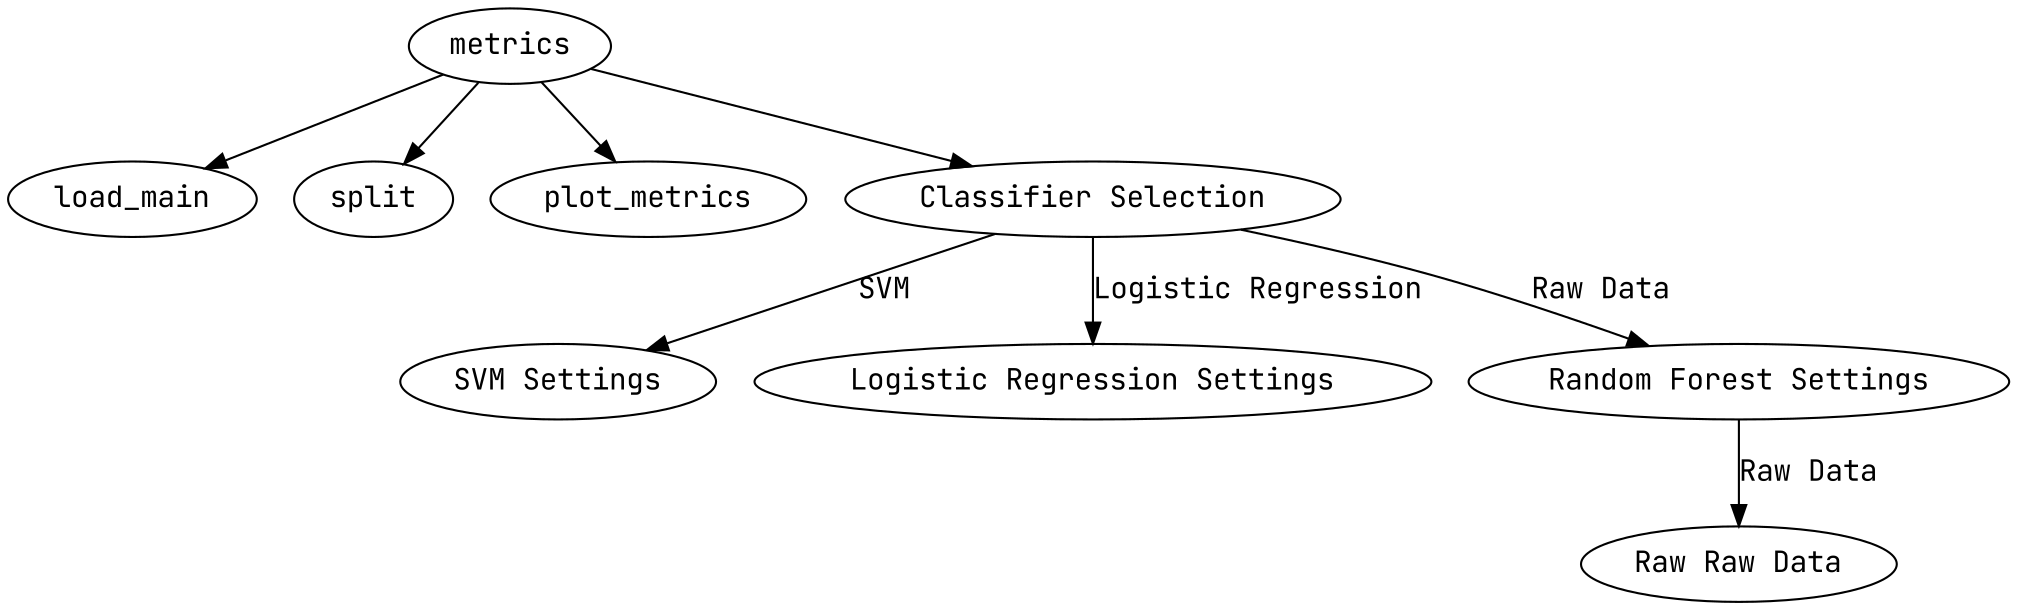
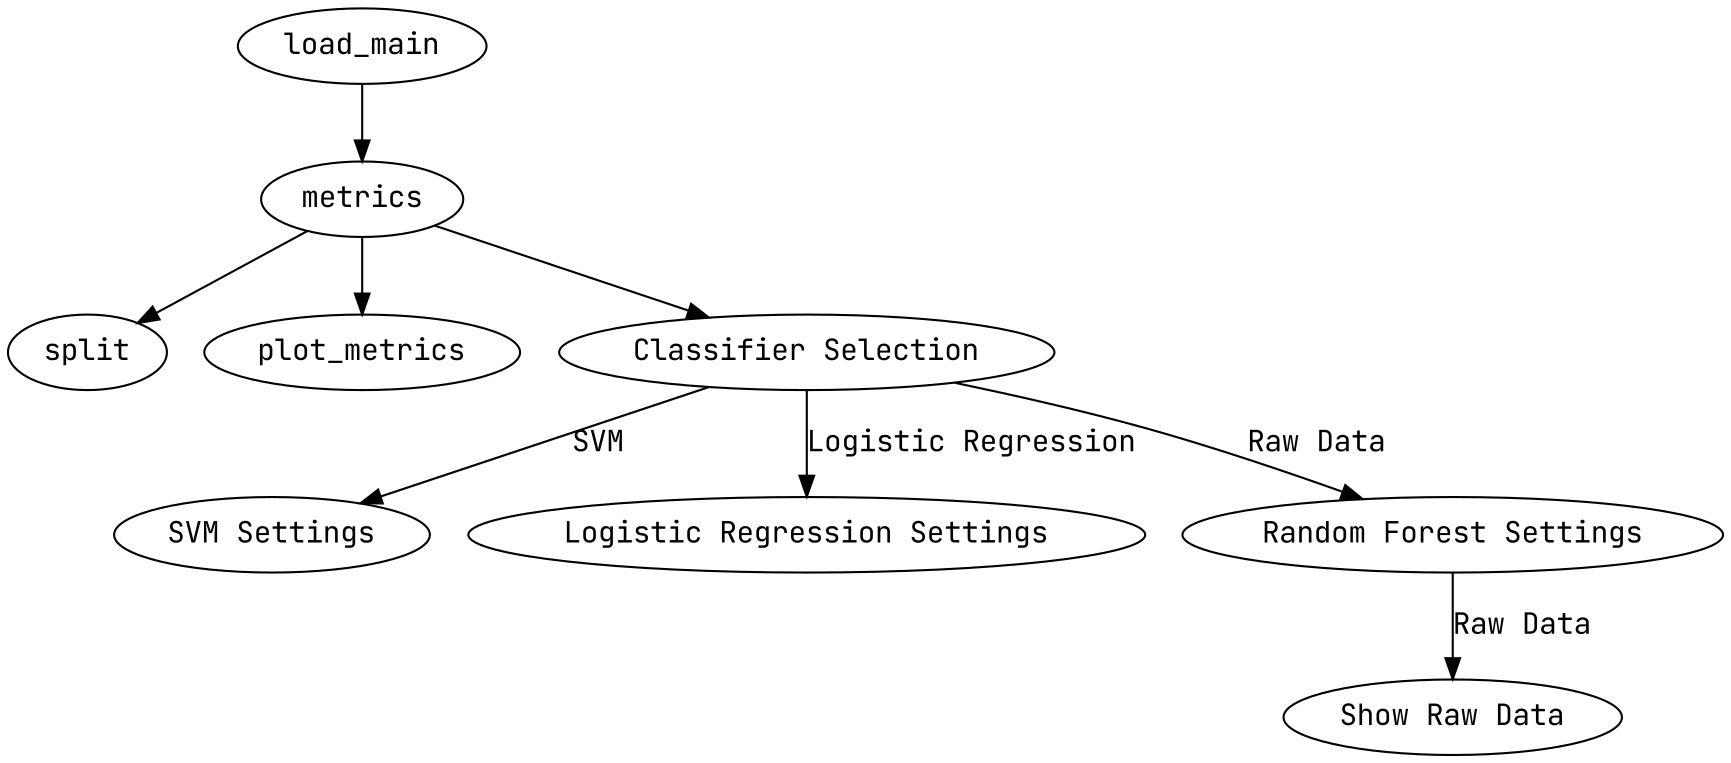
(334, 117) -> (362, 112)
(1739, 564) -> (1453, 717)
